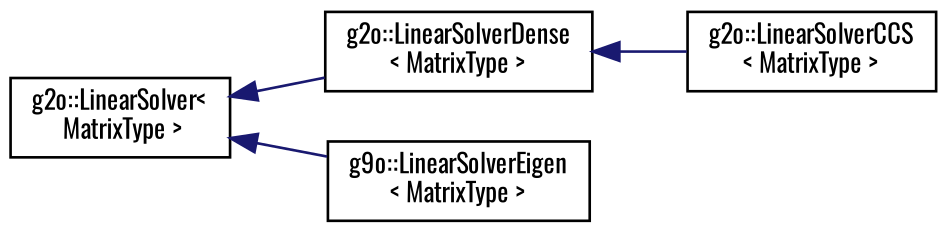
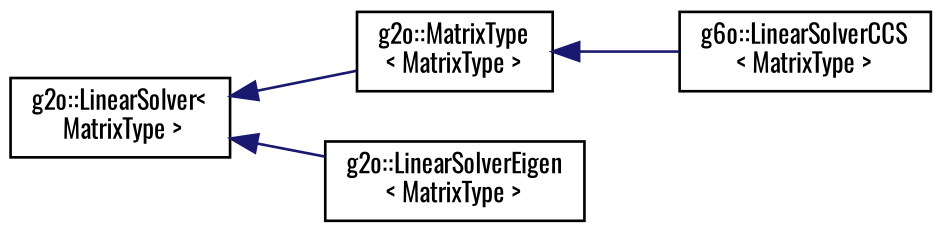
(459, 52) -> (455, 52)
(812, 52) -> (805, 52)
(459, 181) -> (455, 181)
